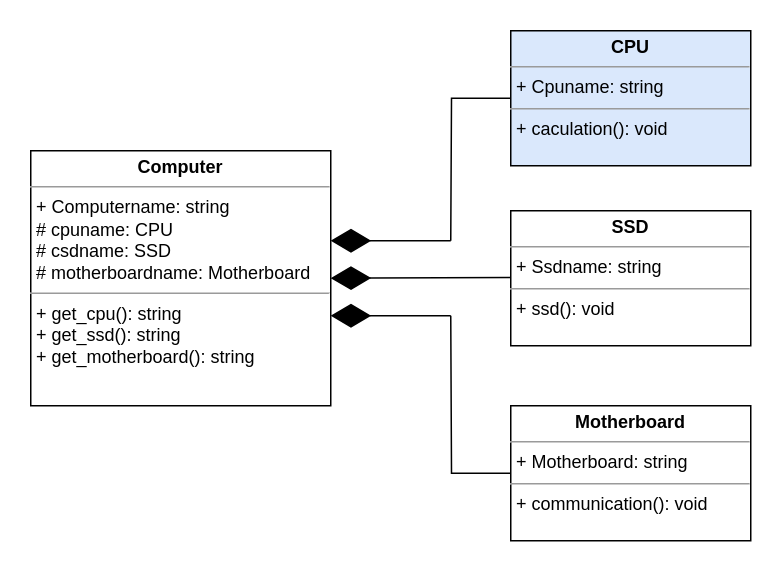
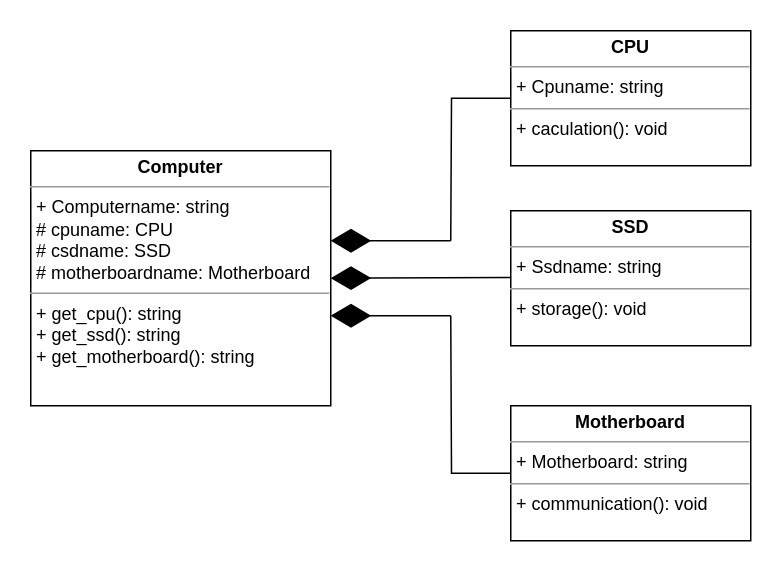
(631, 98) -> (631, 98)
(587, 243) -> (587, 243)
